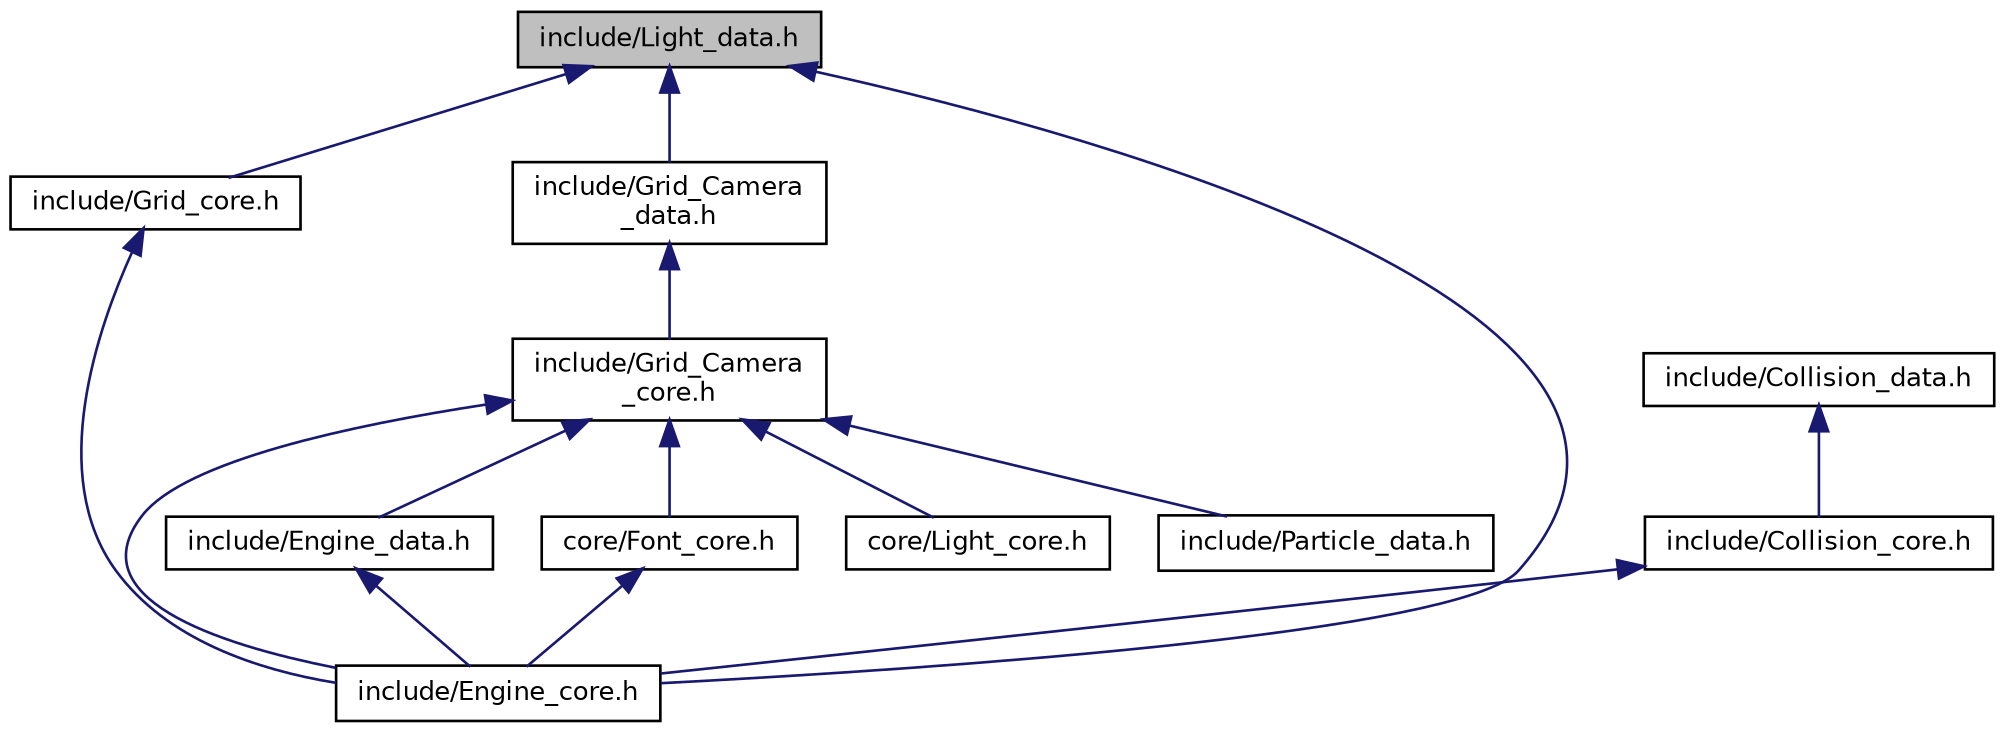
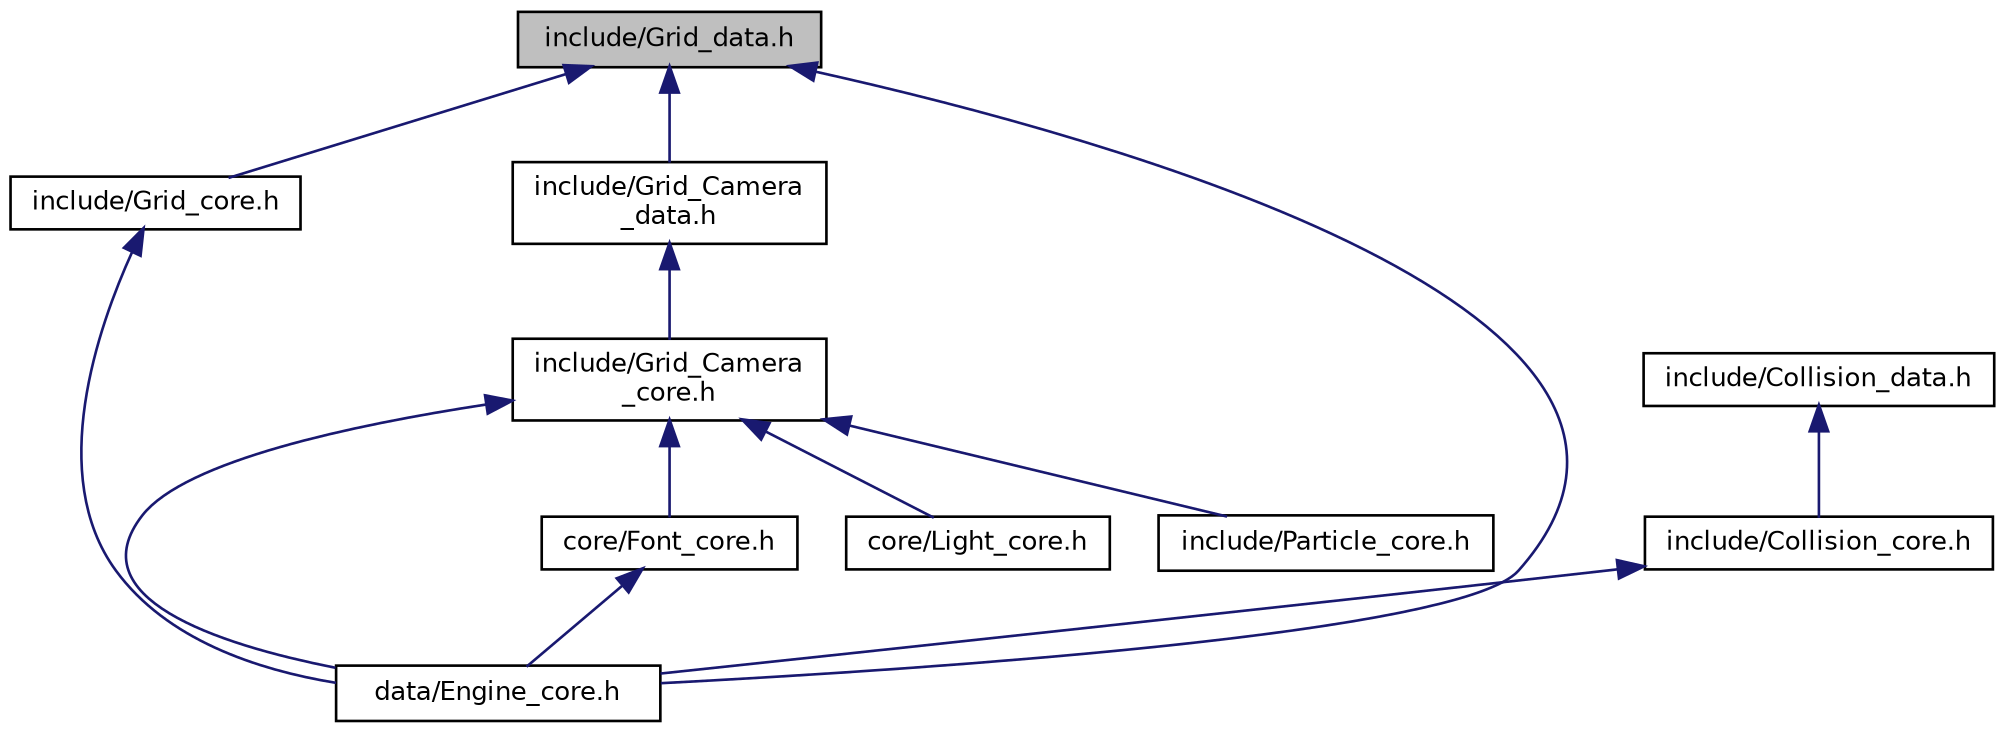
(670, 40) -> (670, 40)
(330, 543) -> none
(1326, 543) -> (1326, 543)
(498, 693) -> (498, 693)
